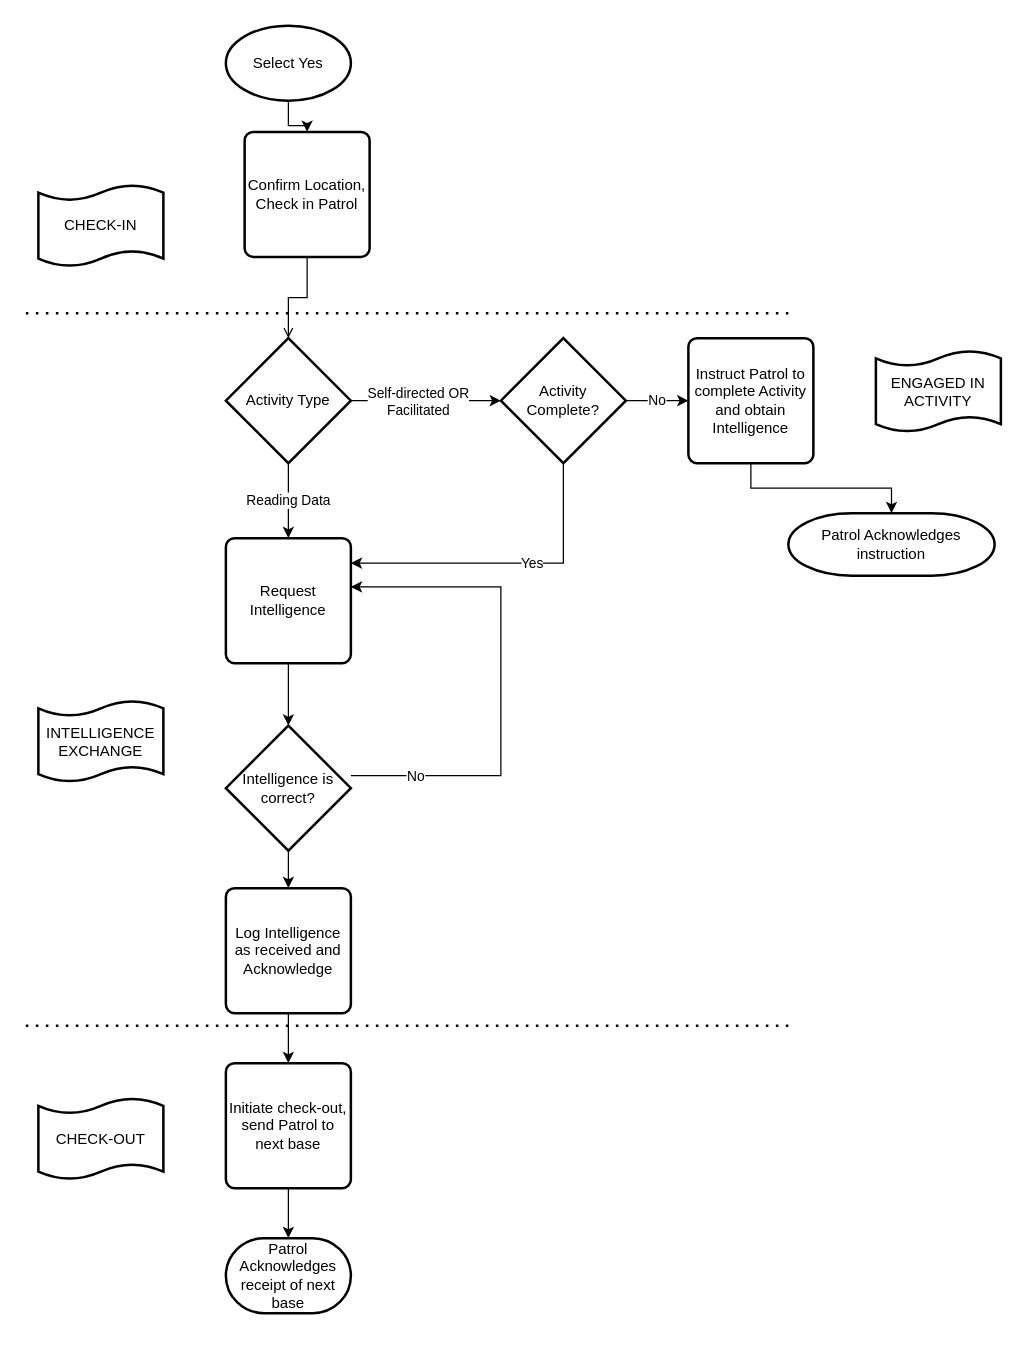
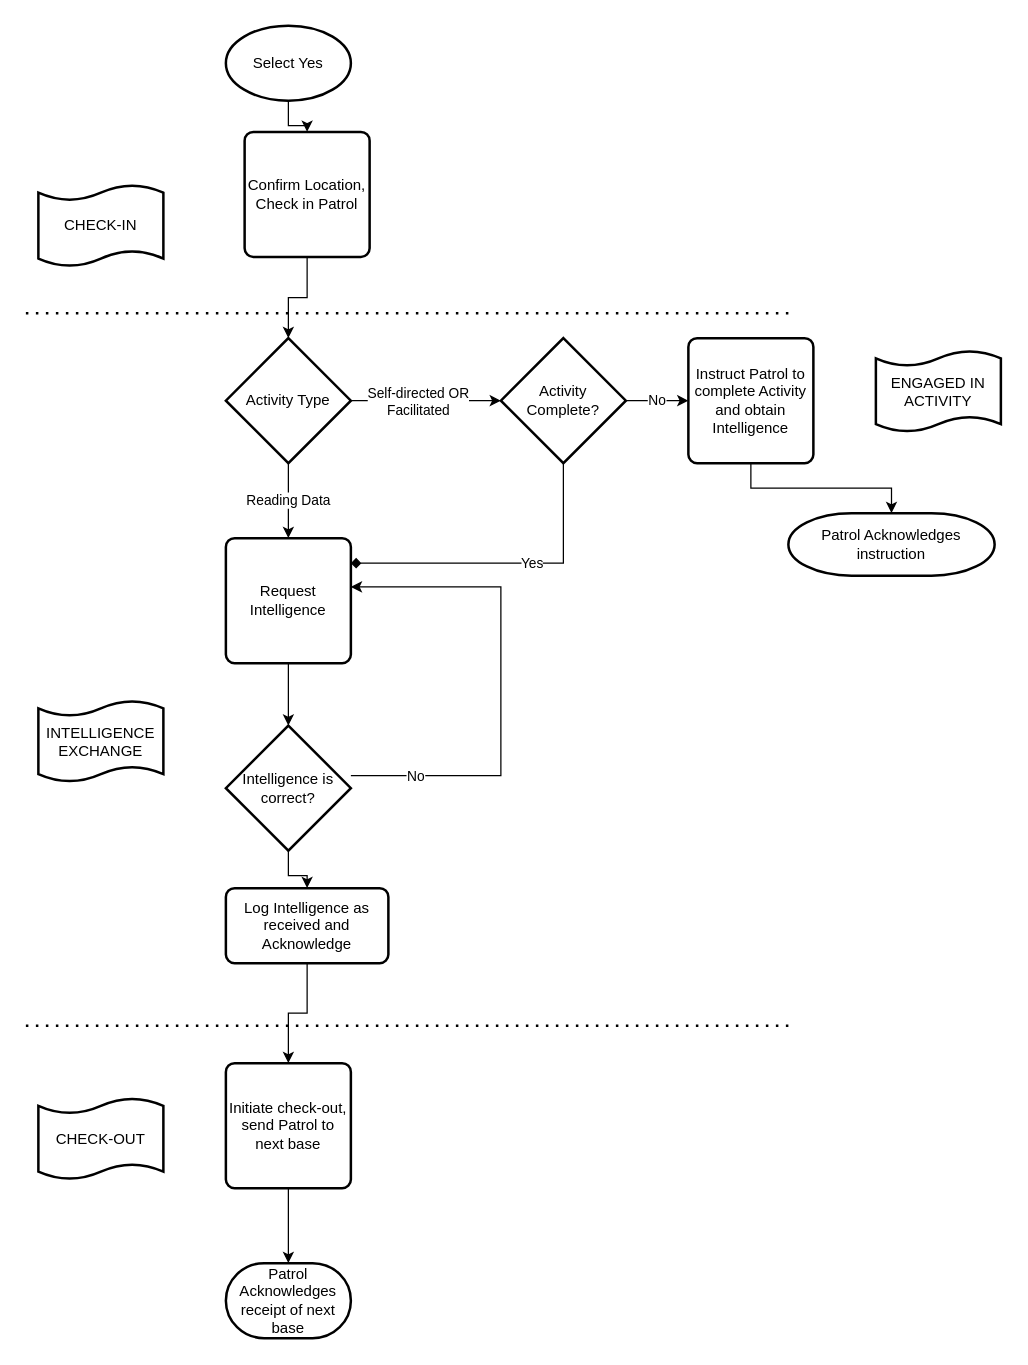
(288, 330) -> (288, 328)
(361, 563) -> (361, 563)
(288, 951) -> (307, 926)
(288, 1276) -> (288, 1301)
